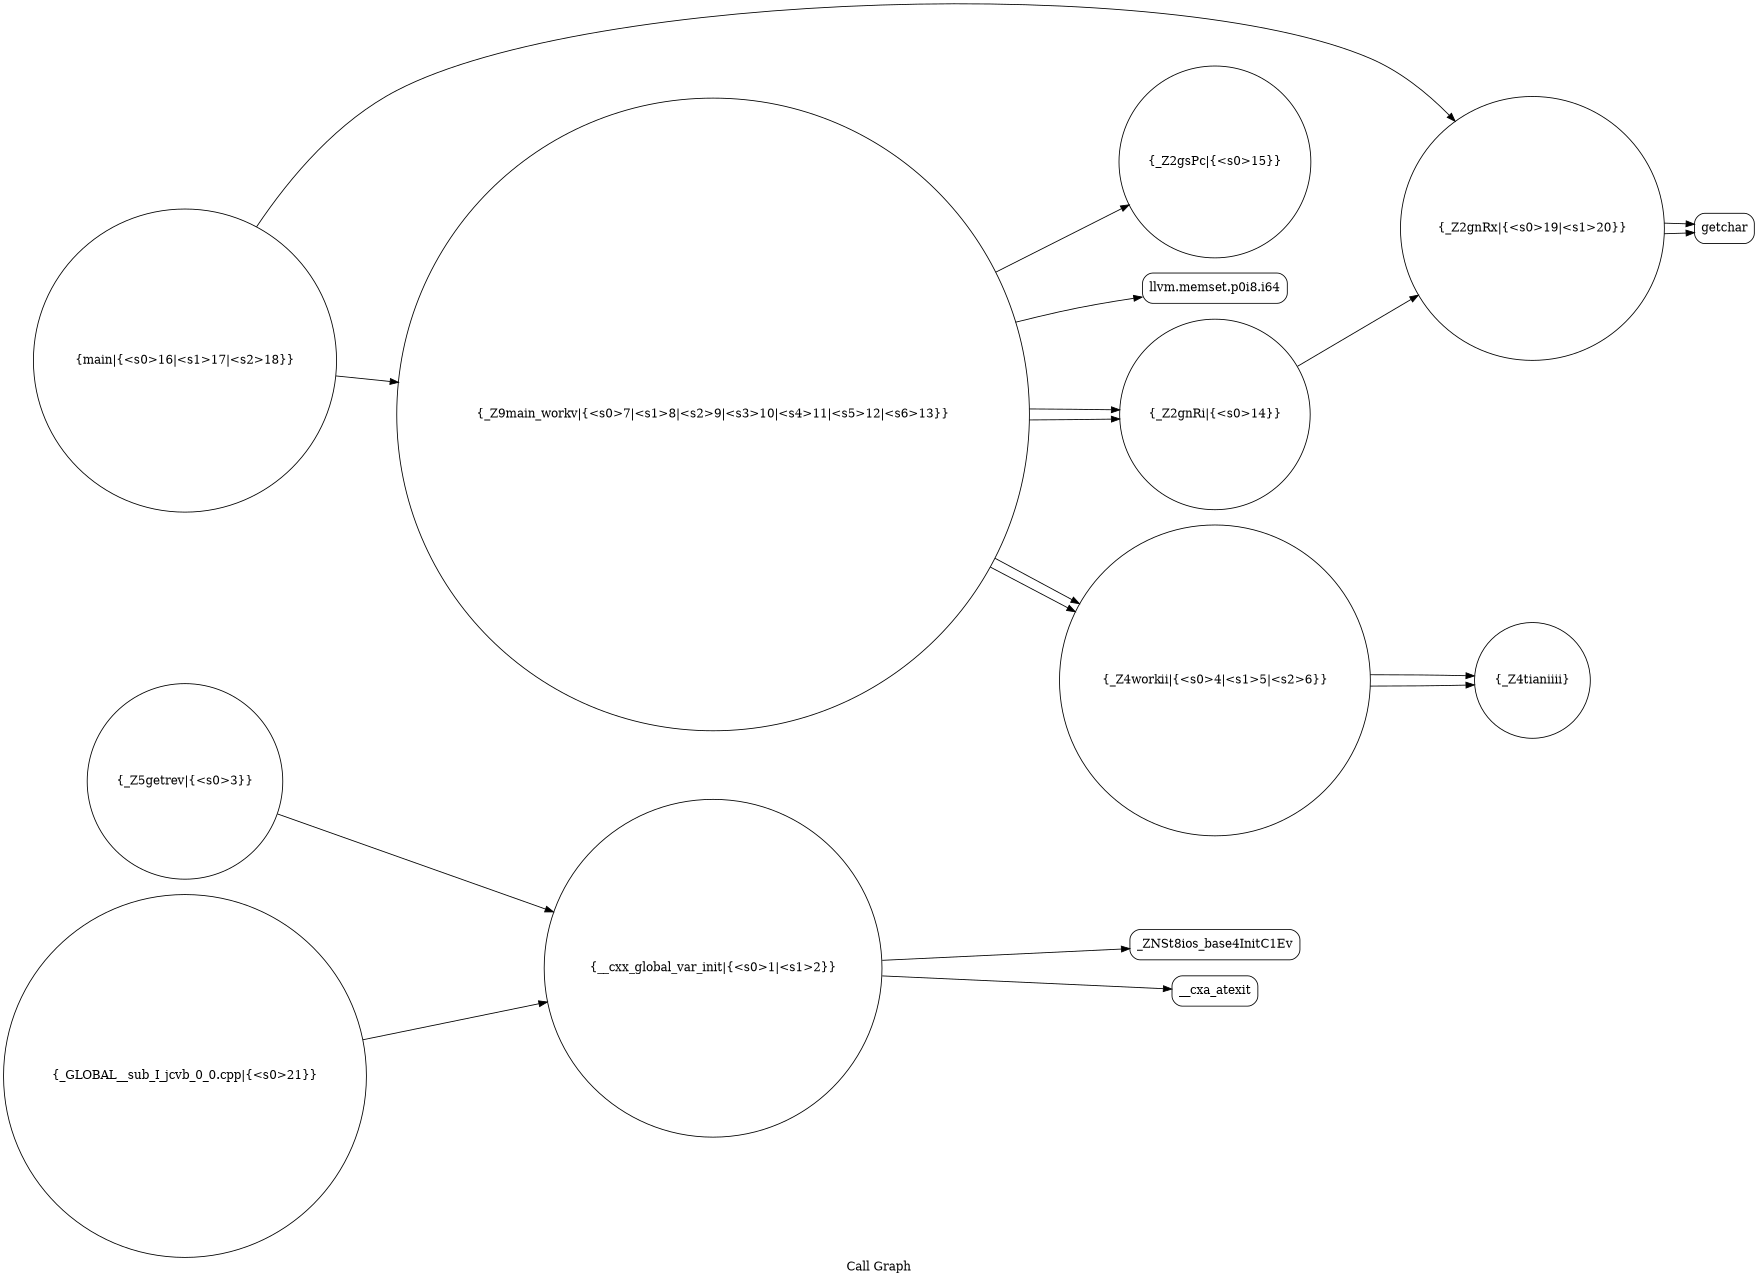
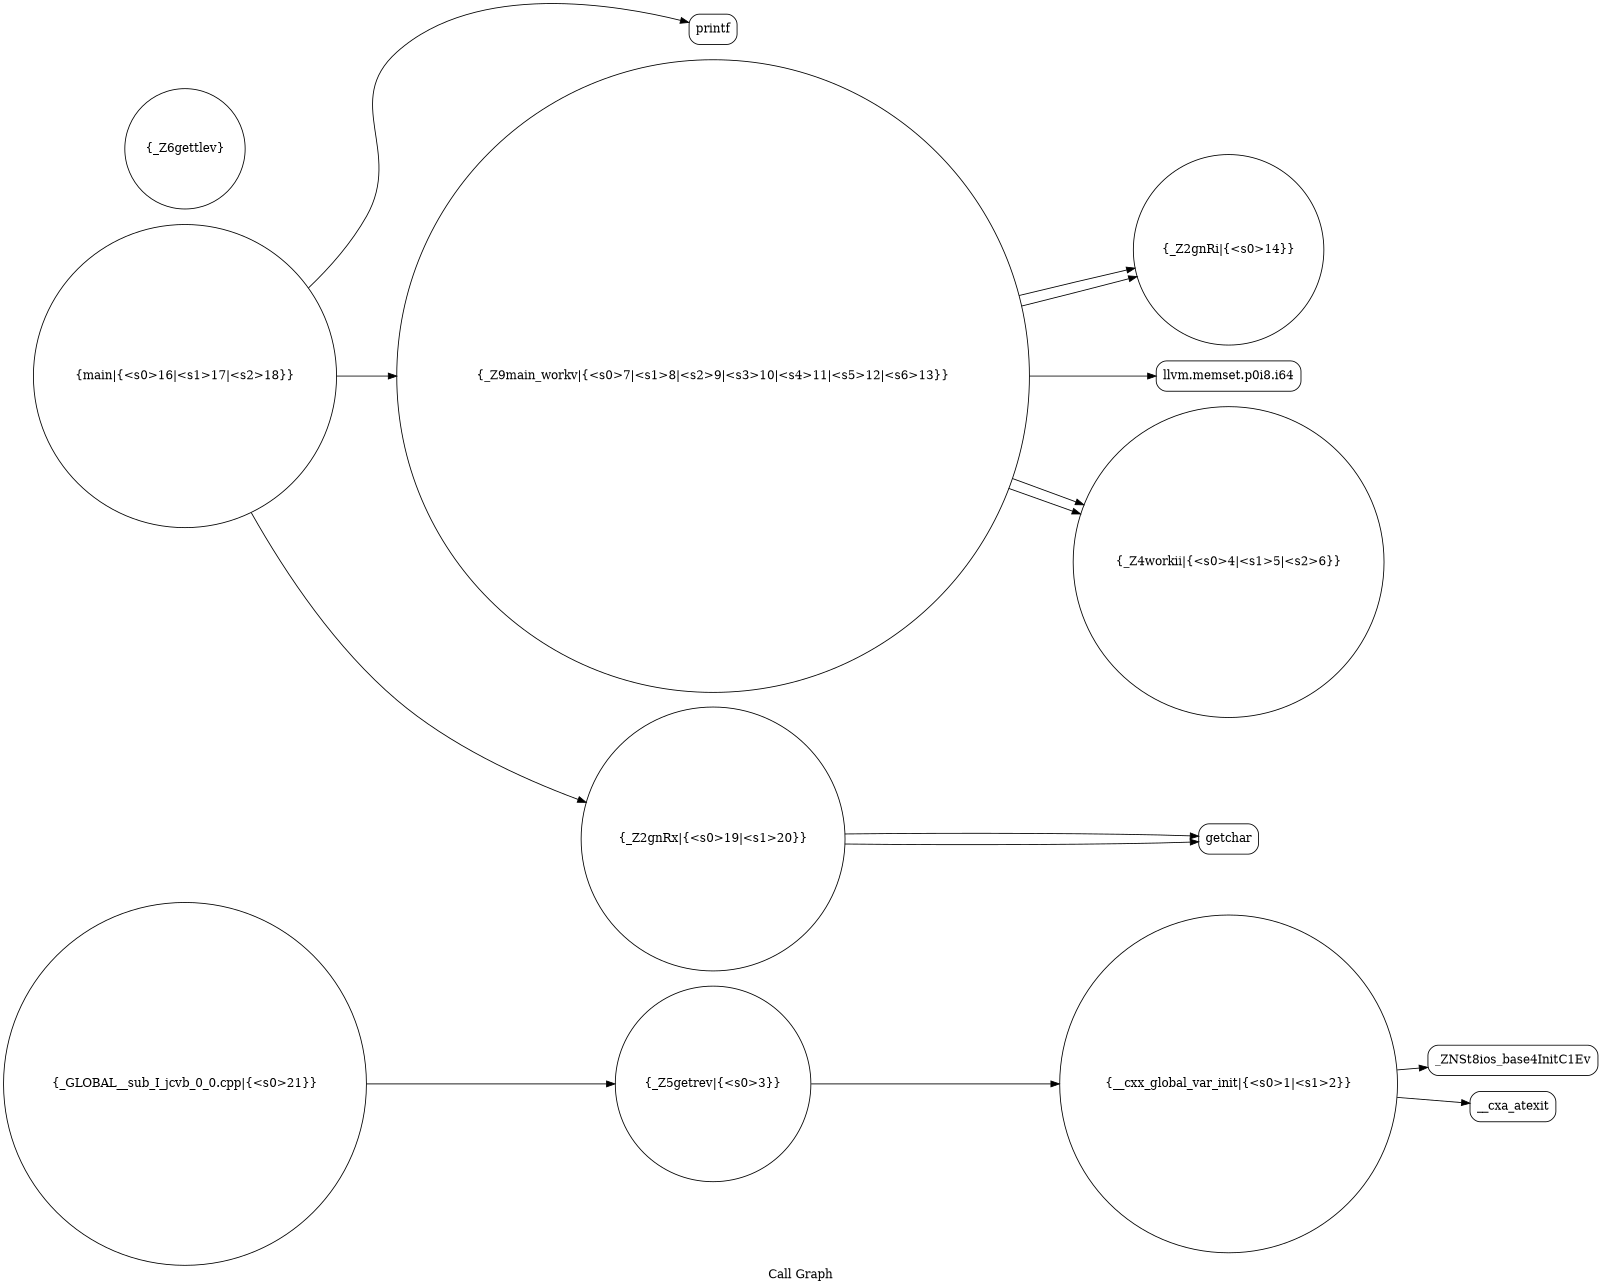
none -> (713, 29)
none -> (185, 149)
(1215, 162) -> none
(1354, 333) -> none
(1532, 680) -> none
(451, 1022) -> (486, 1084)
